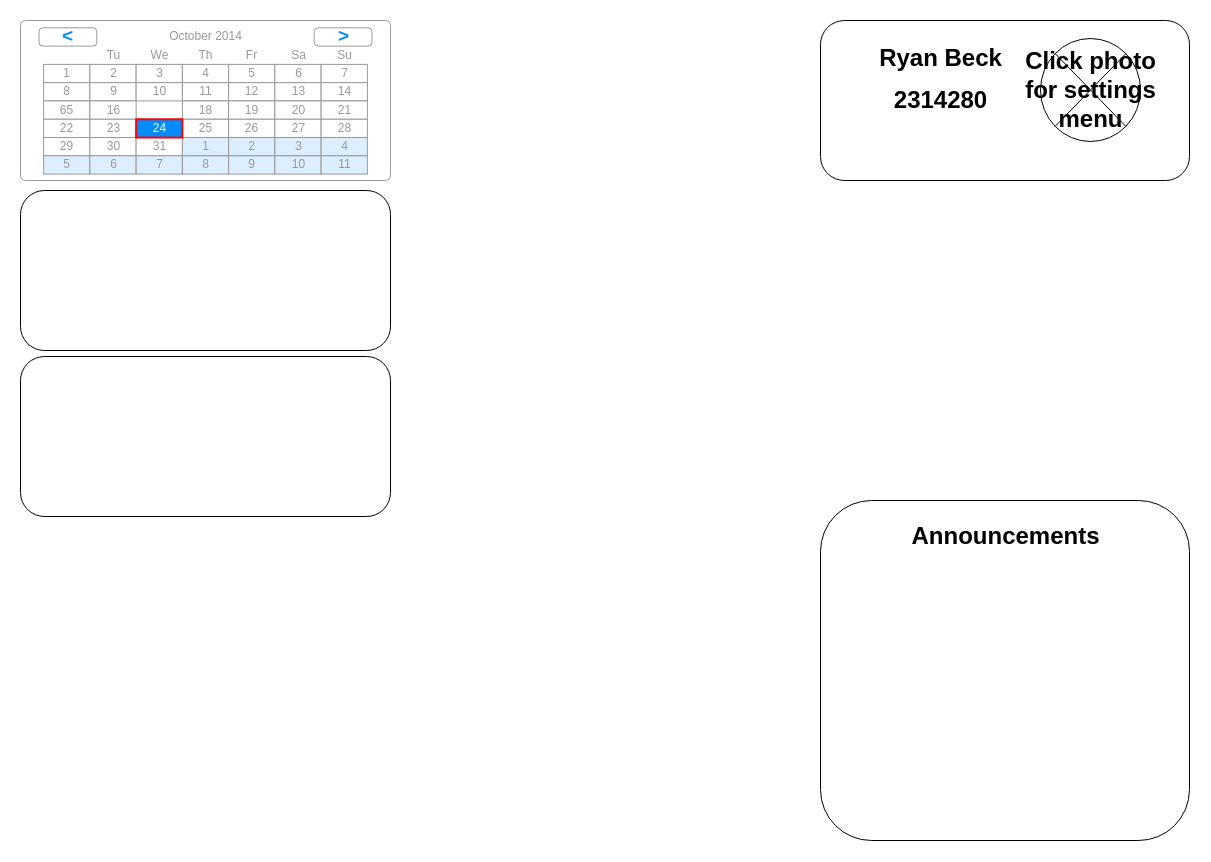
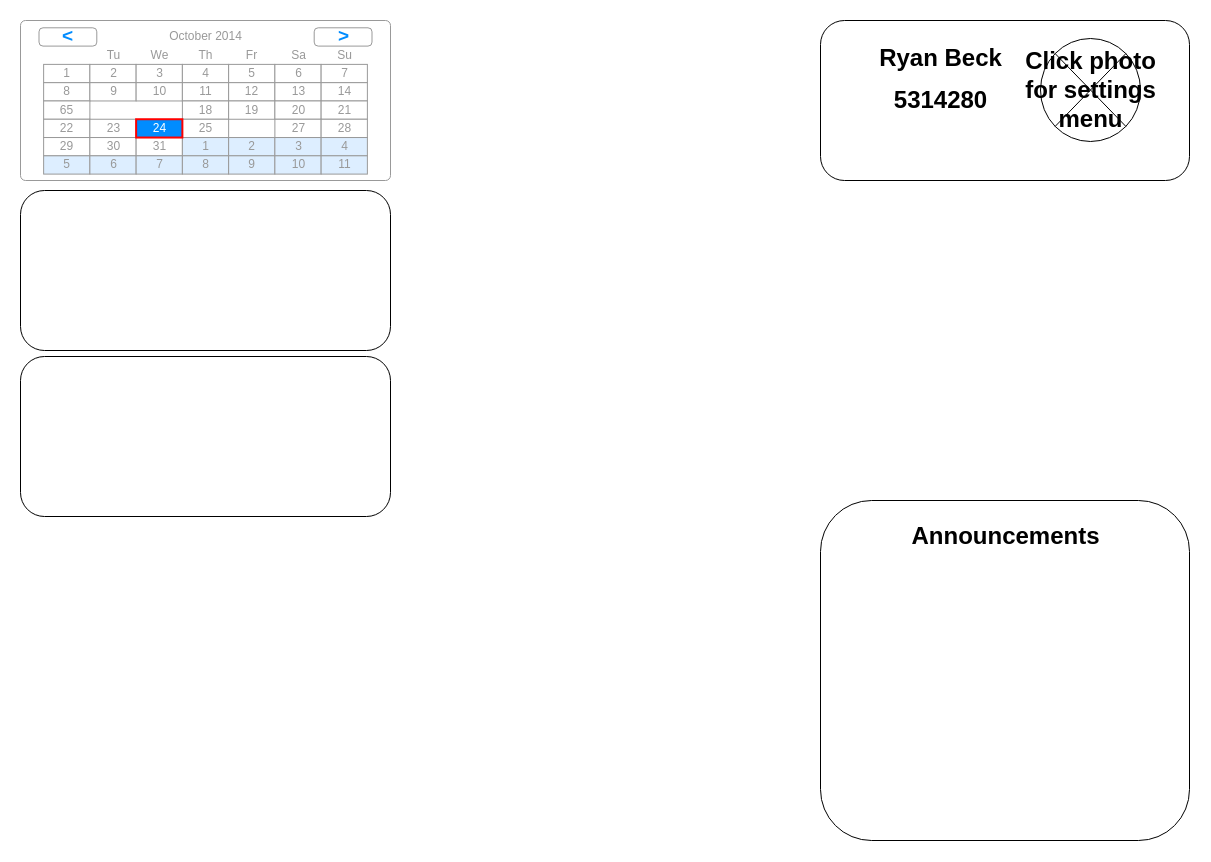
(941, 101) -> (941, 101)
(113, 110) -> none
(252, 128) -> none
